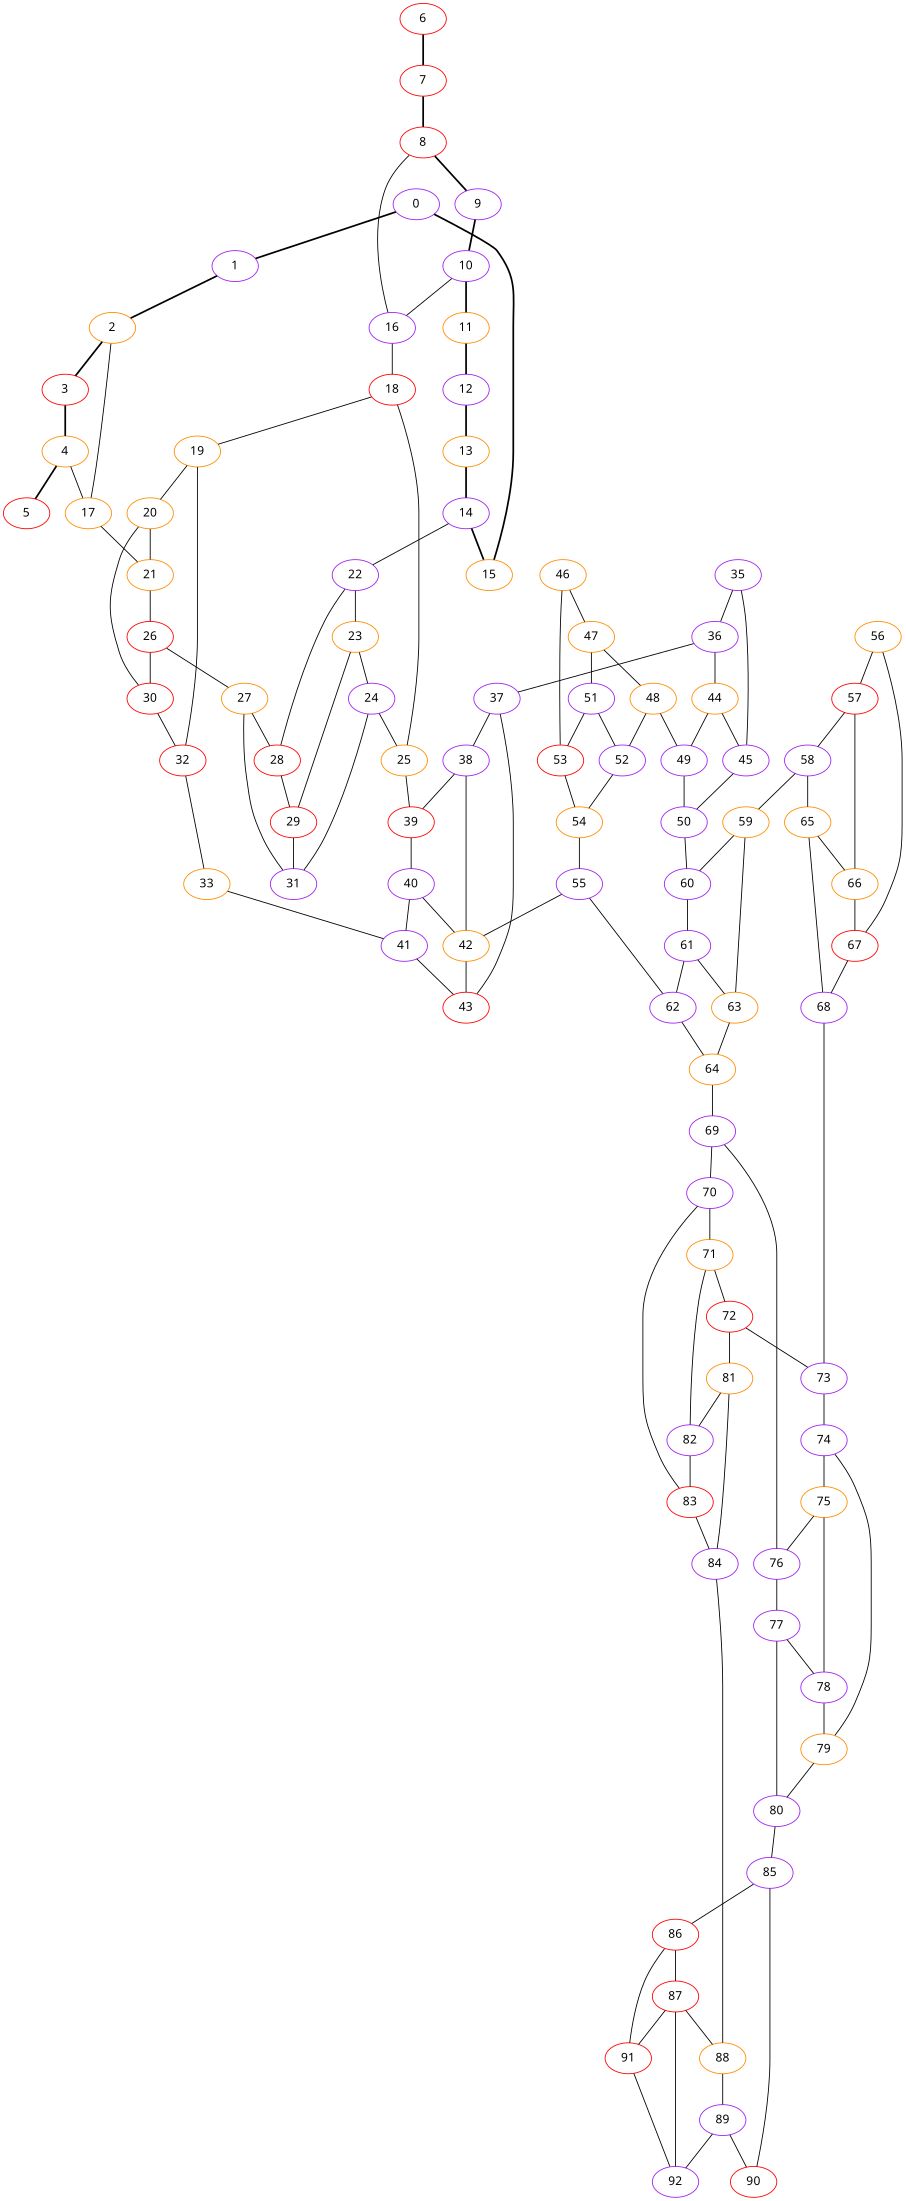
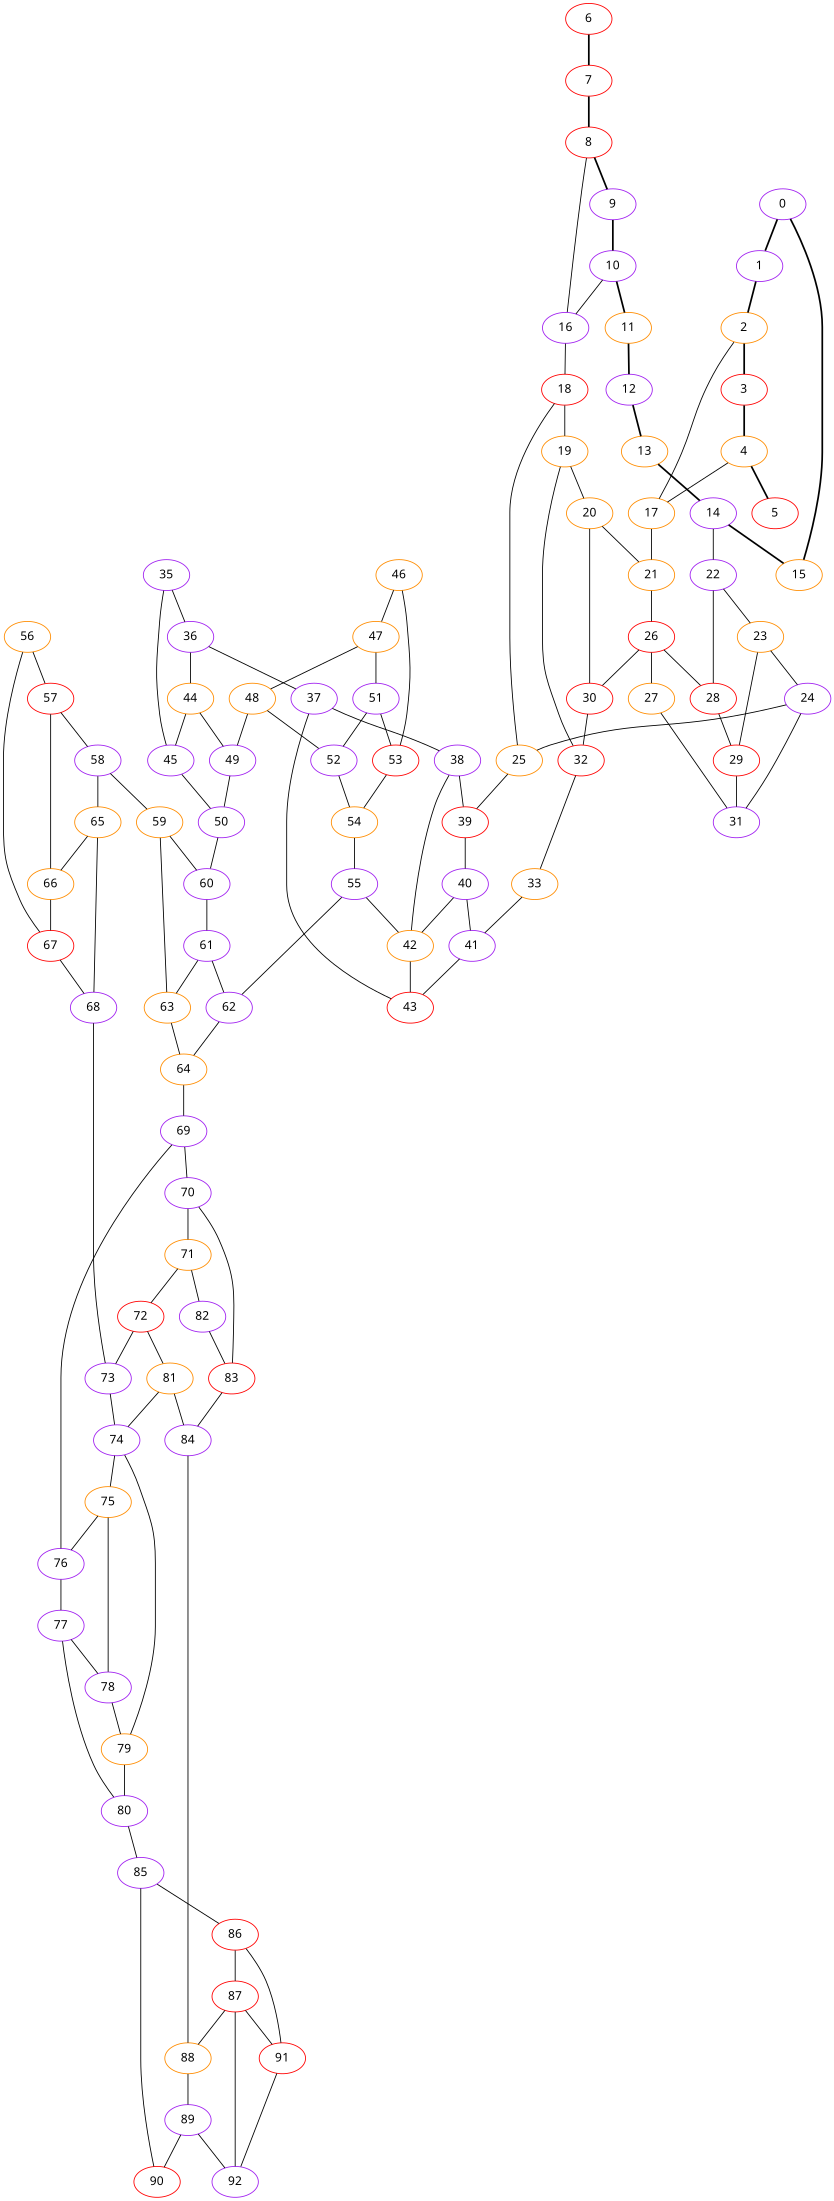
(261, 730) -> (682, 668)
(710, 1409) -> (143, 1409)
